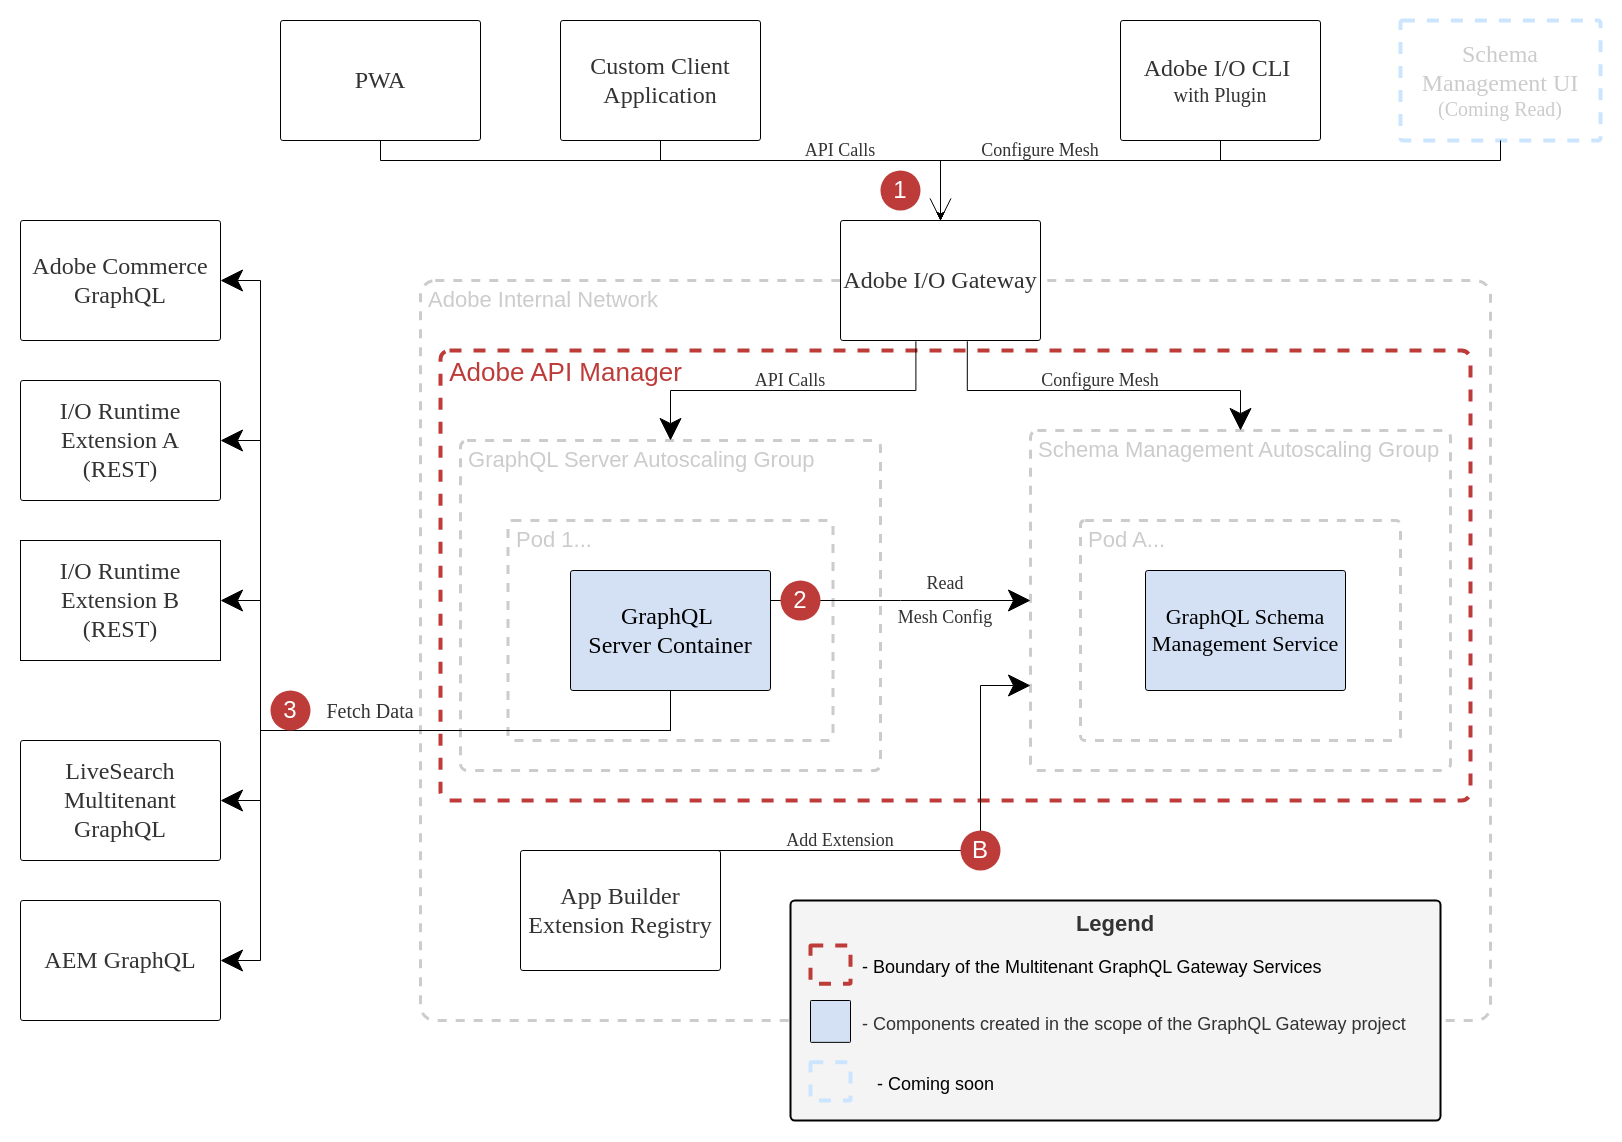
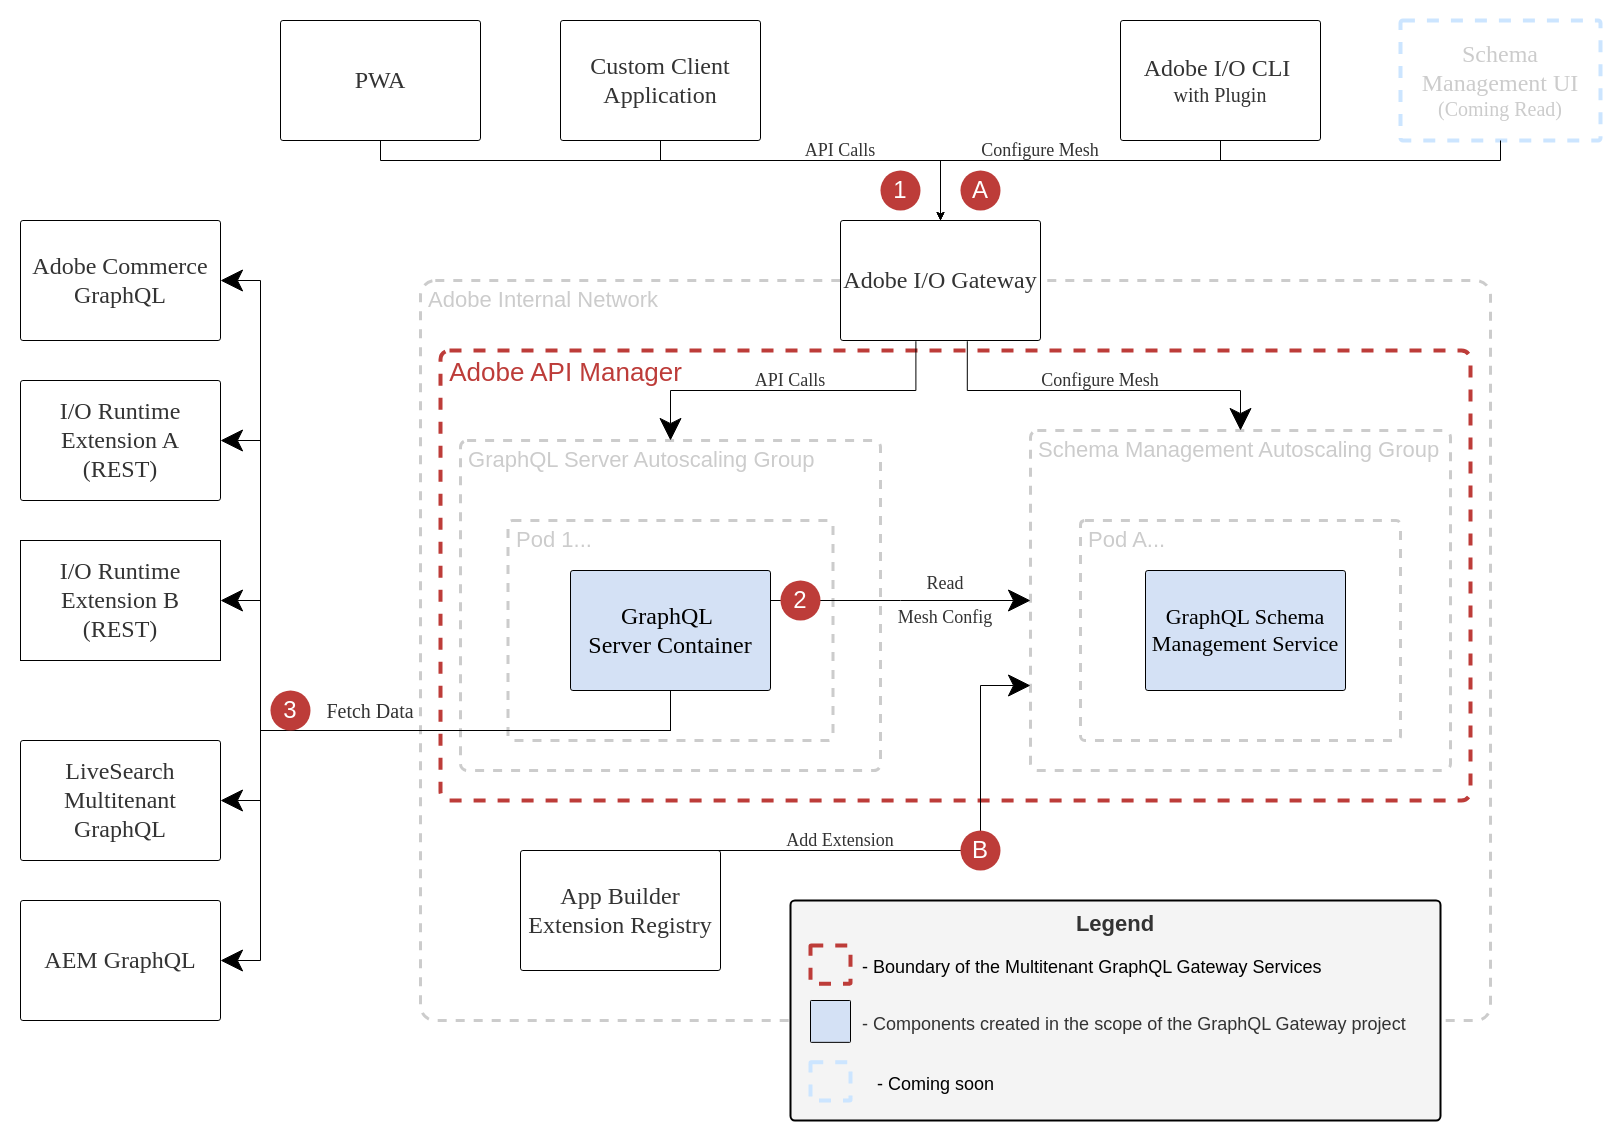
none -> (981, 191)
(941, 216) -> (941, 218)
